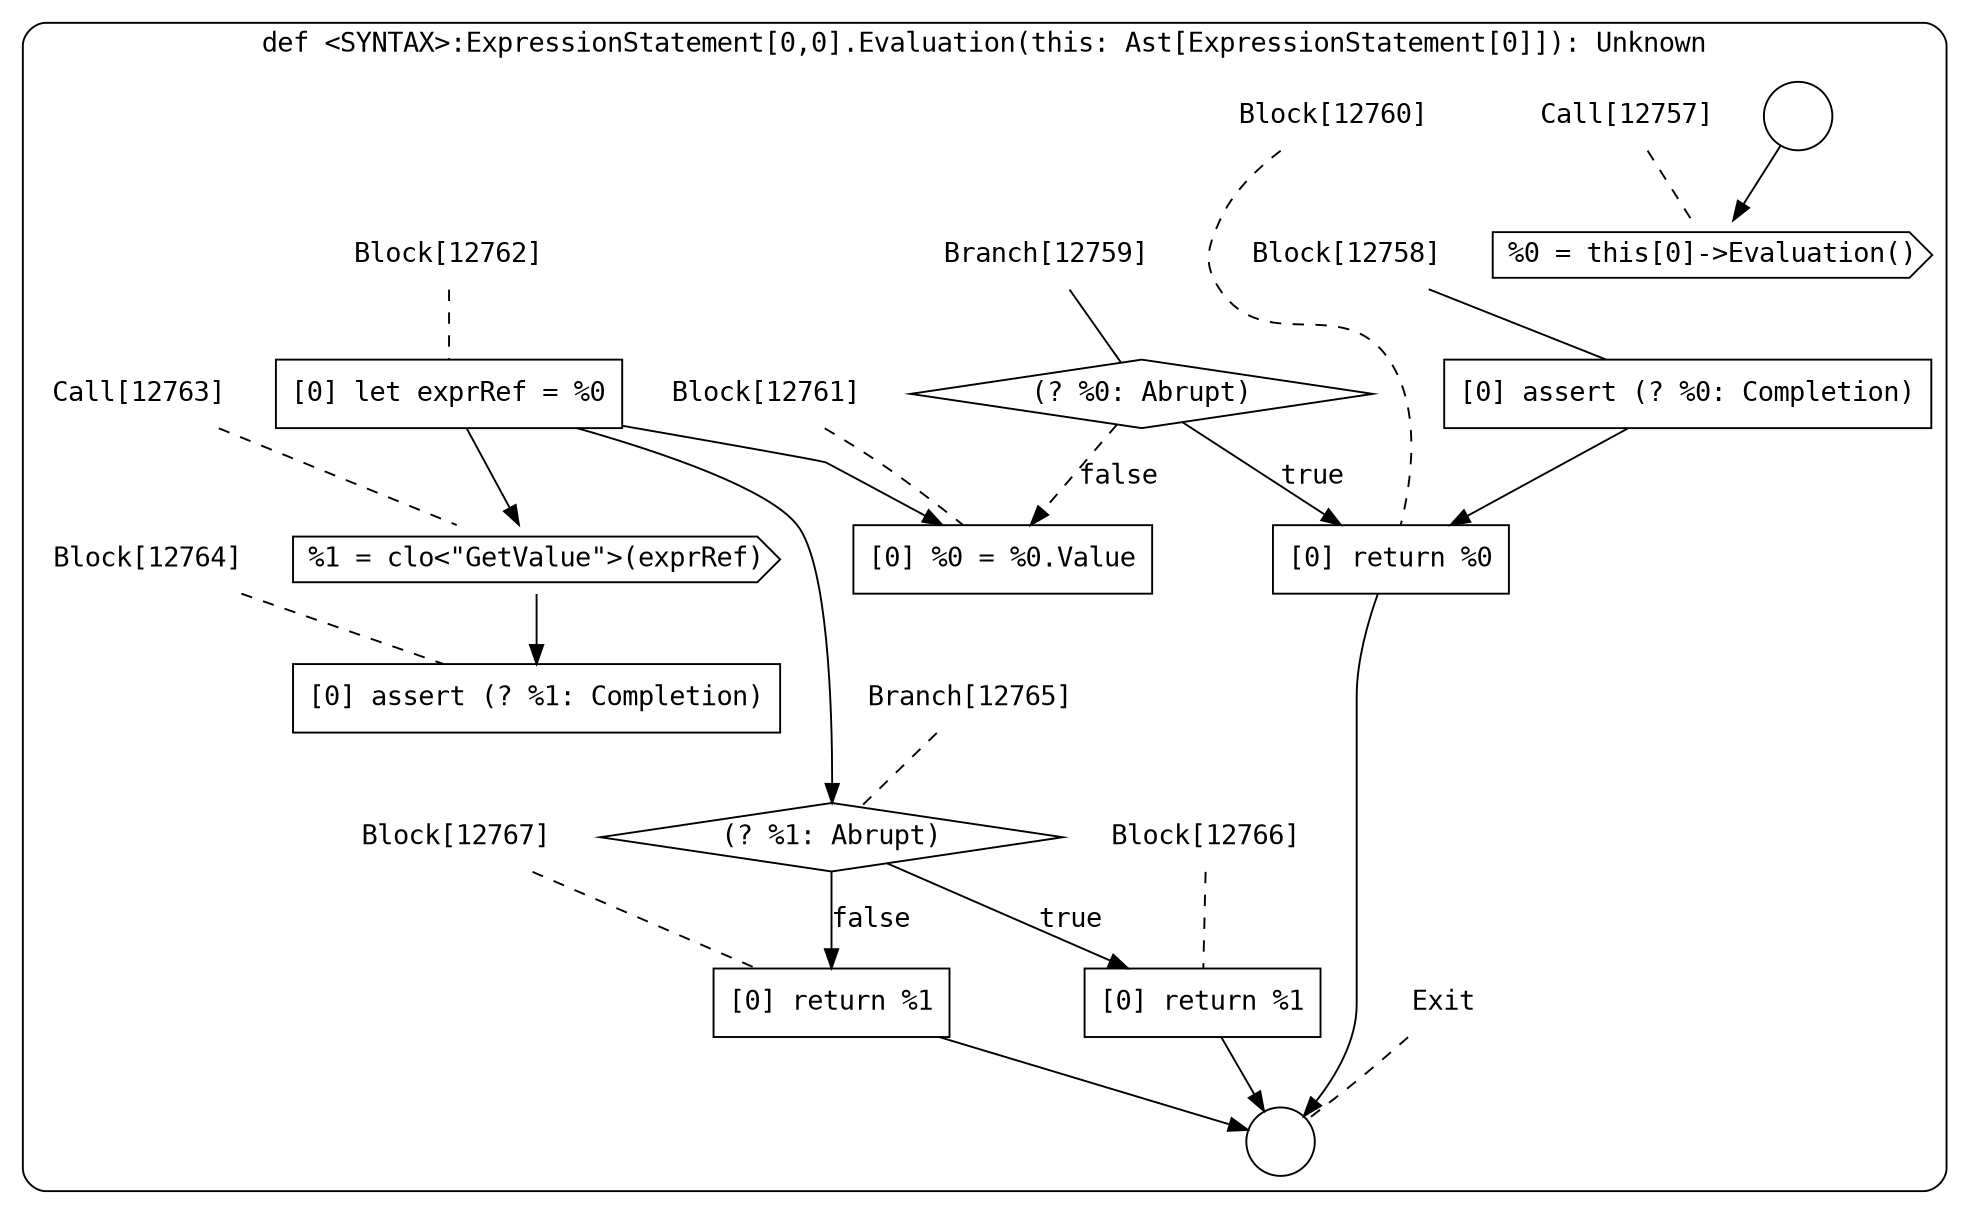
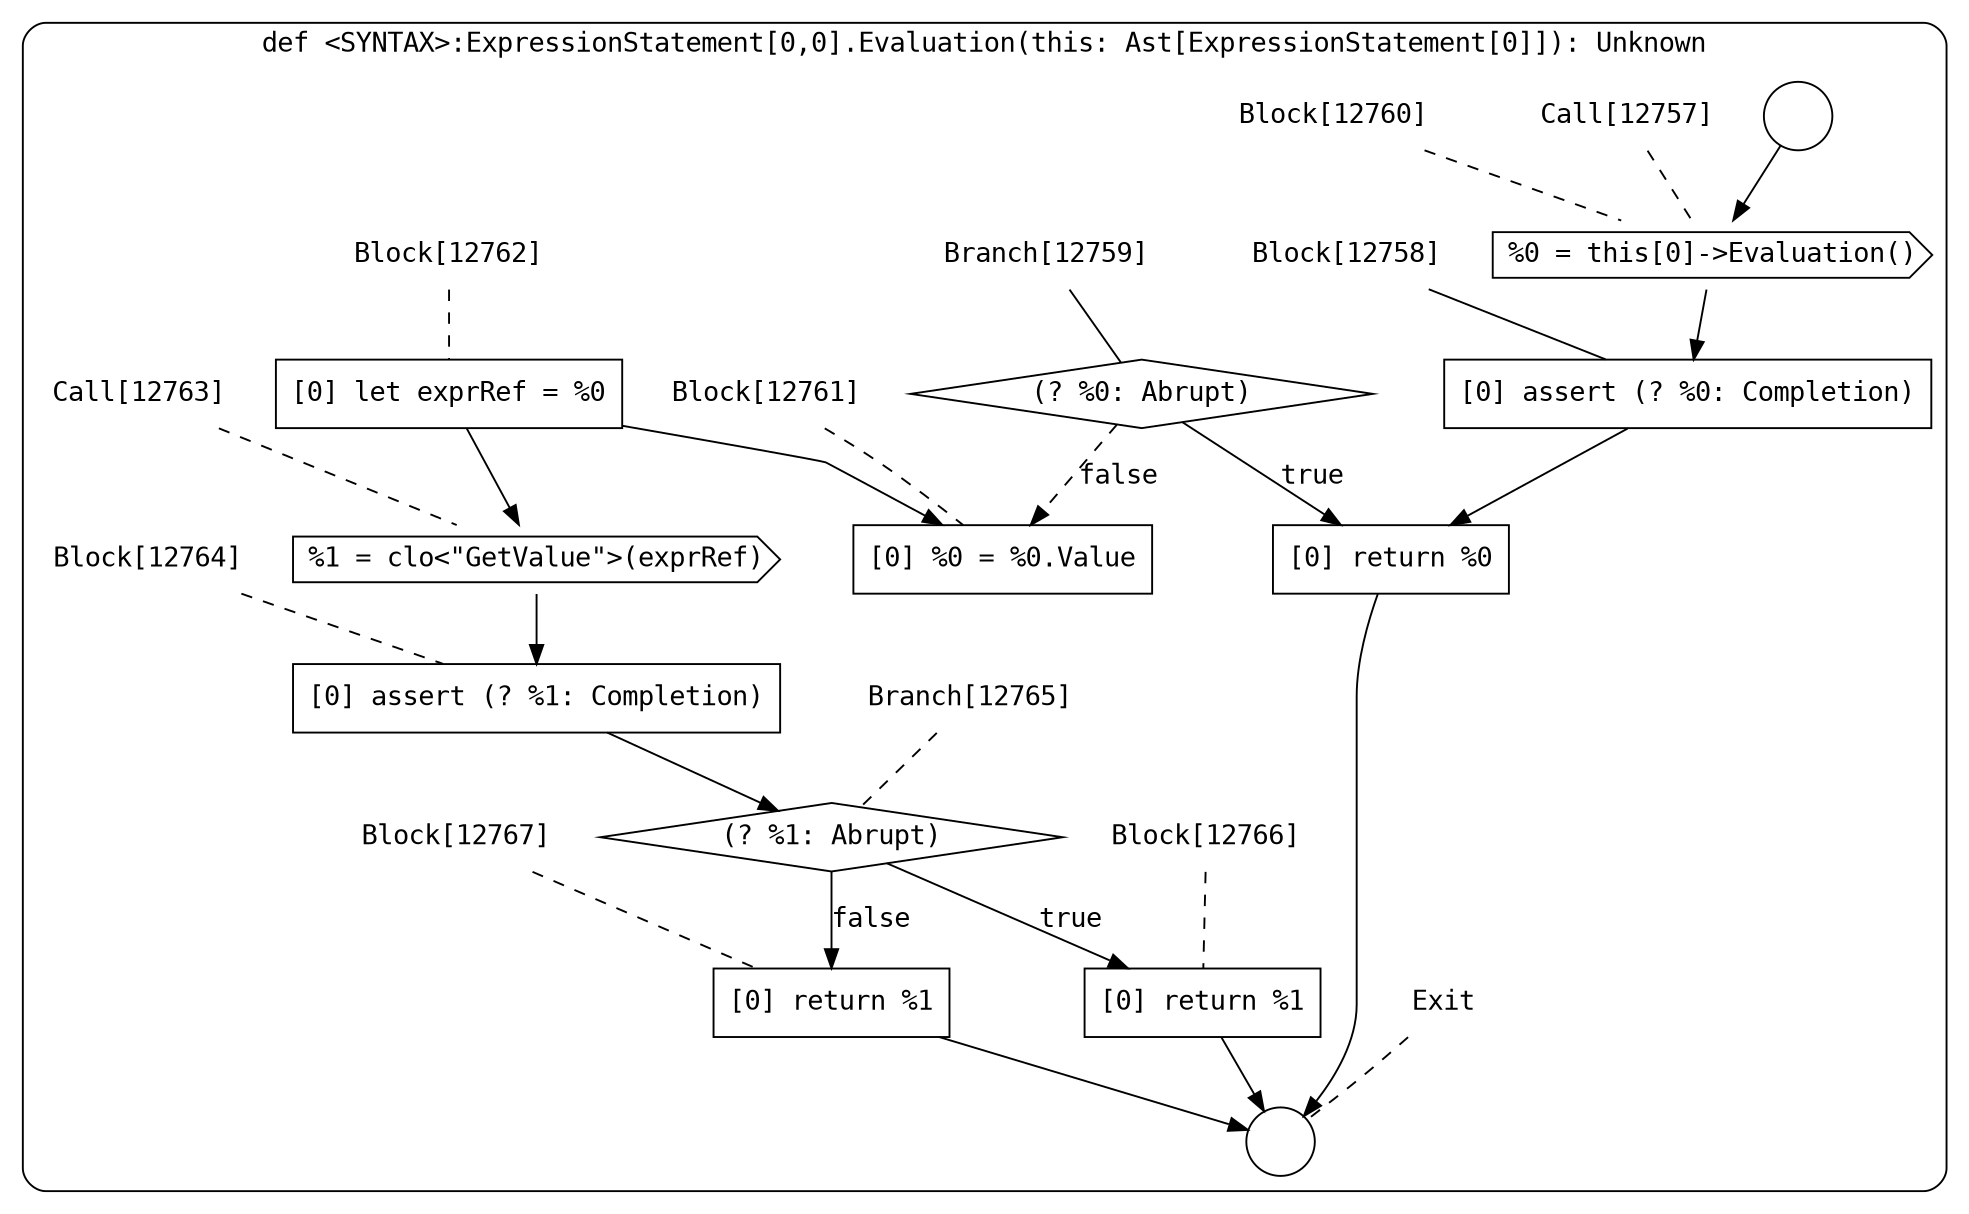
none -> (1702, 315)
(1306, 325) -> (1523, 185)
(802, 534) -> (684, 768)
